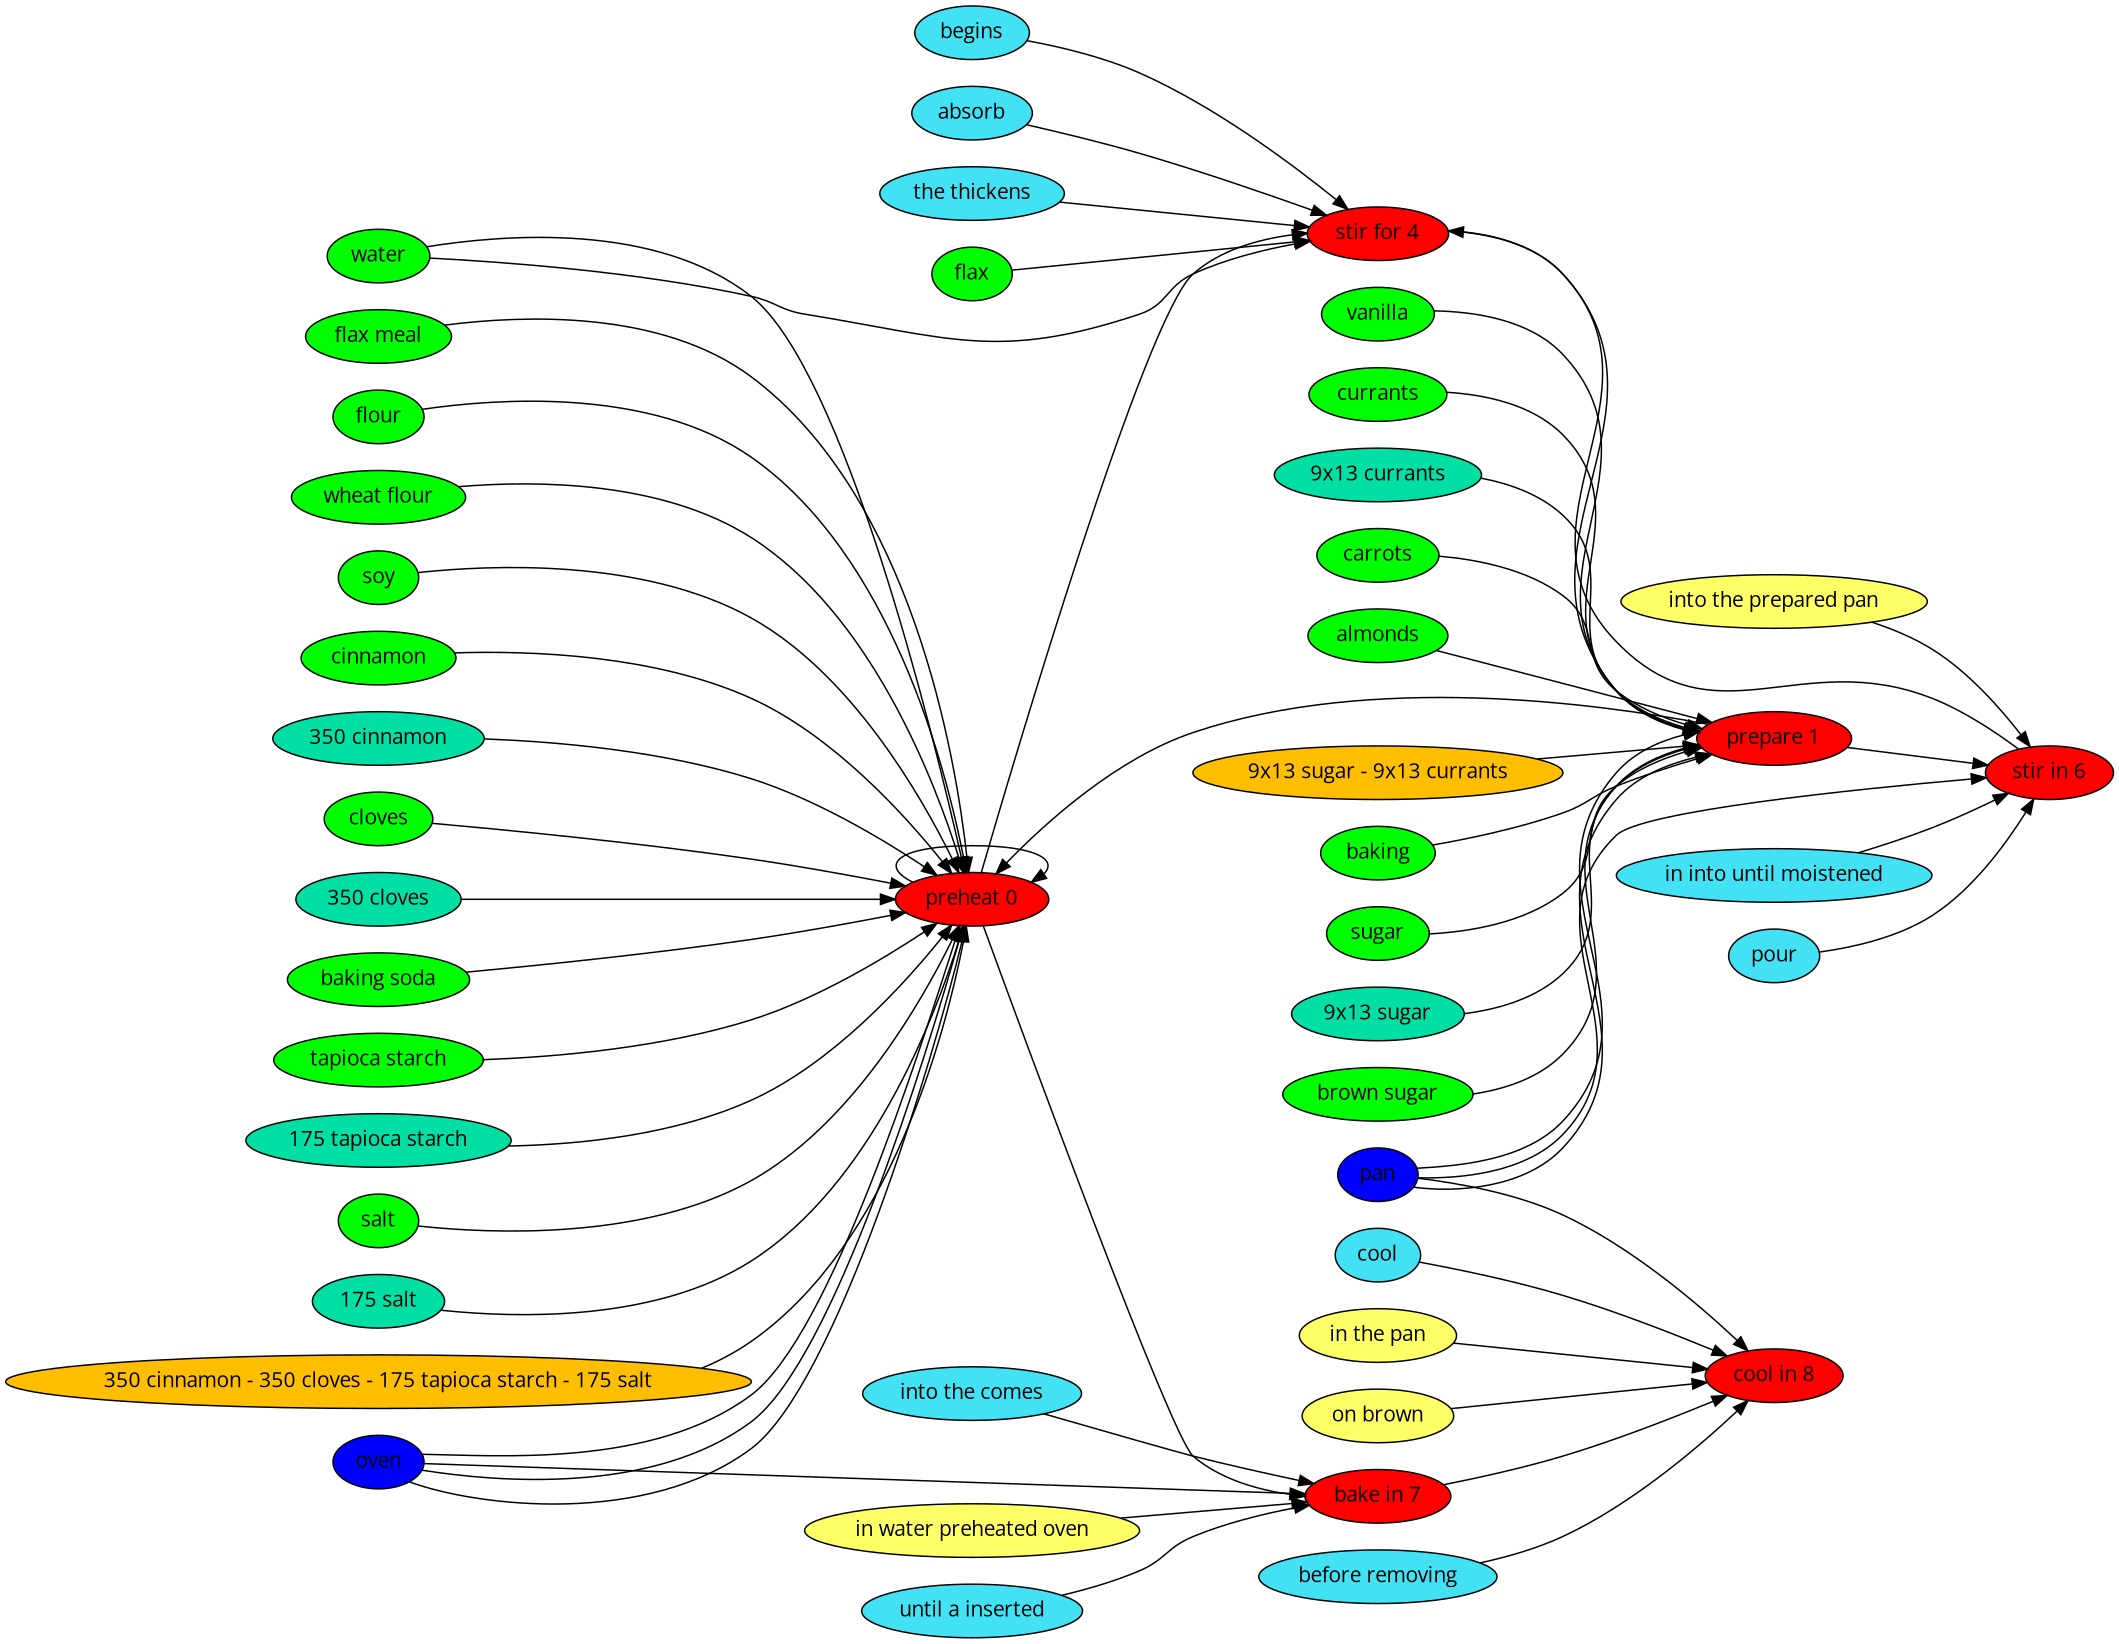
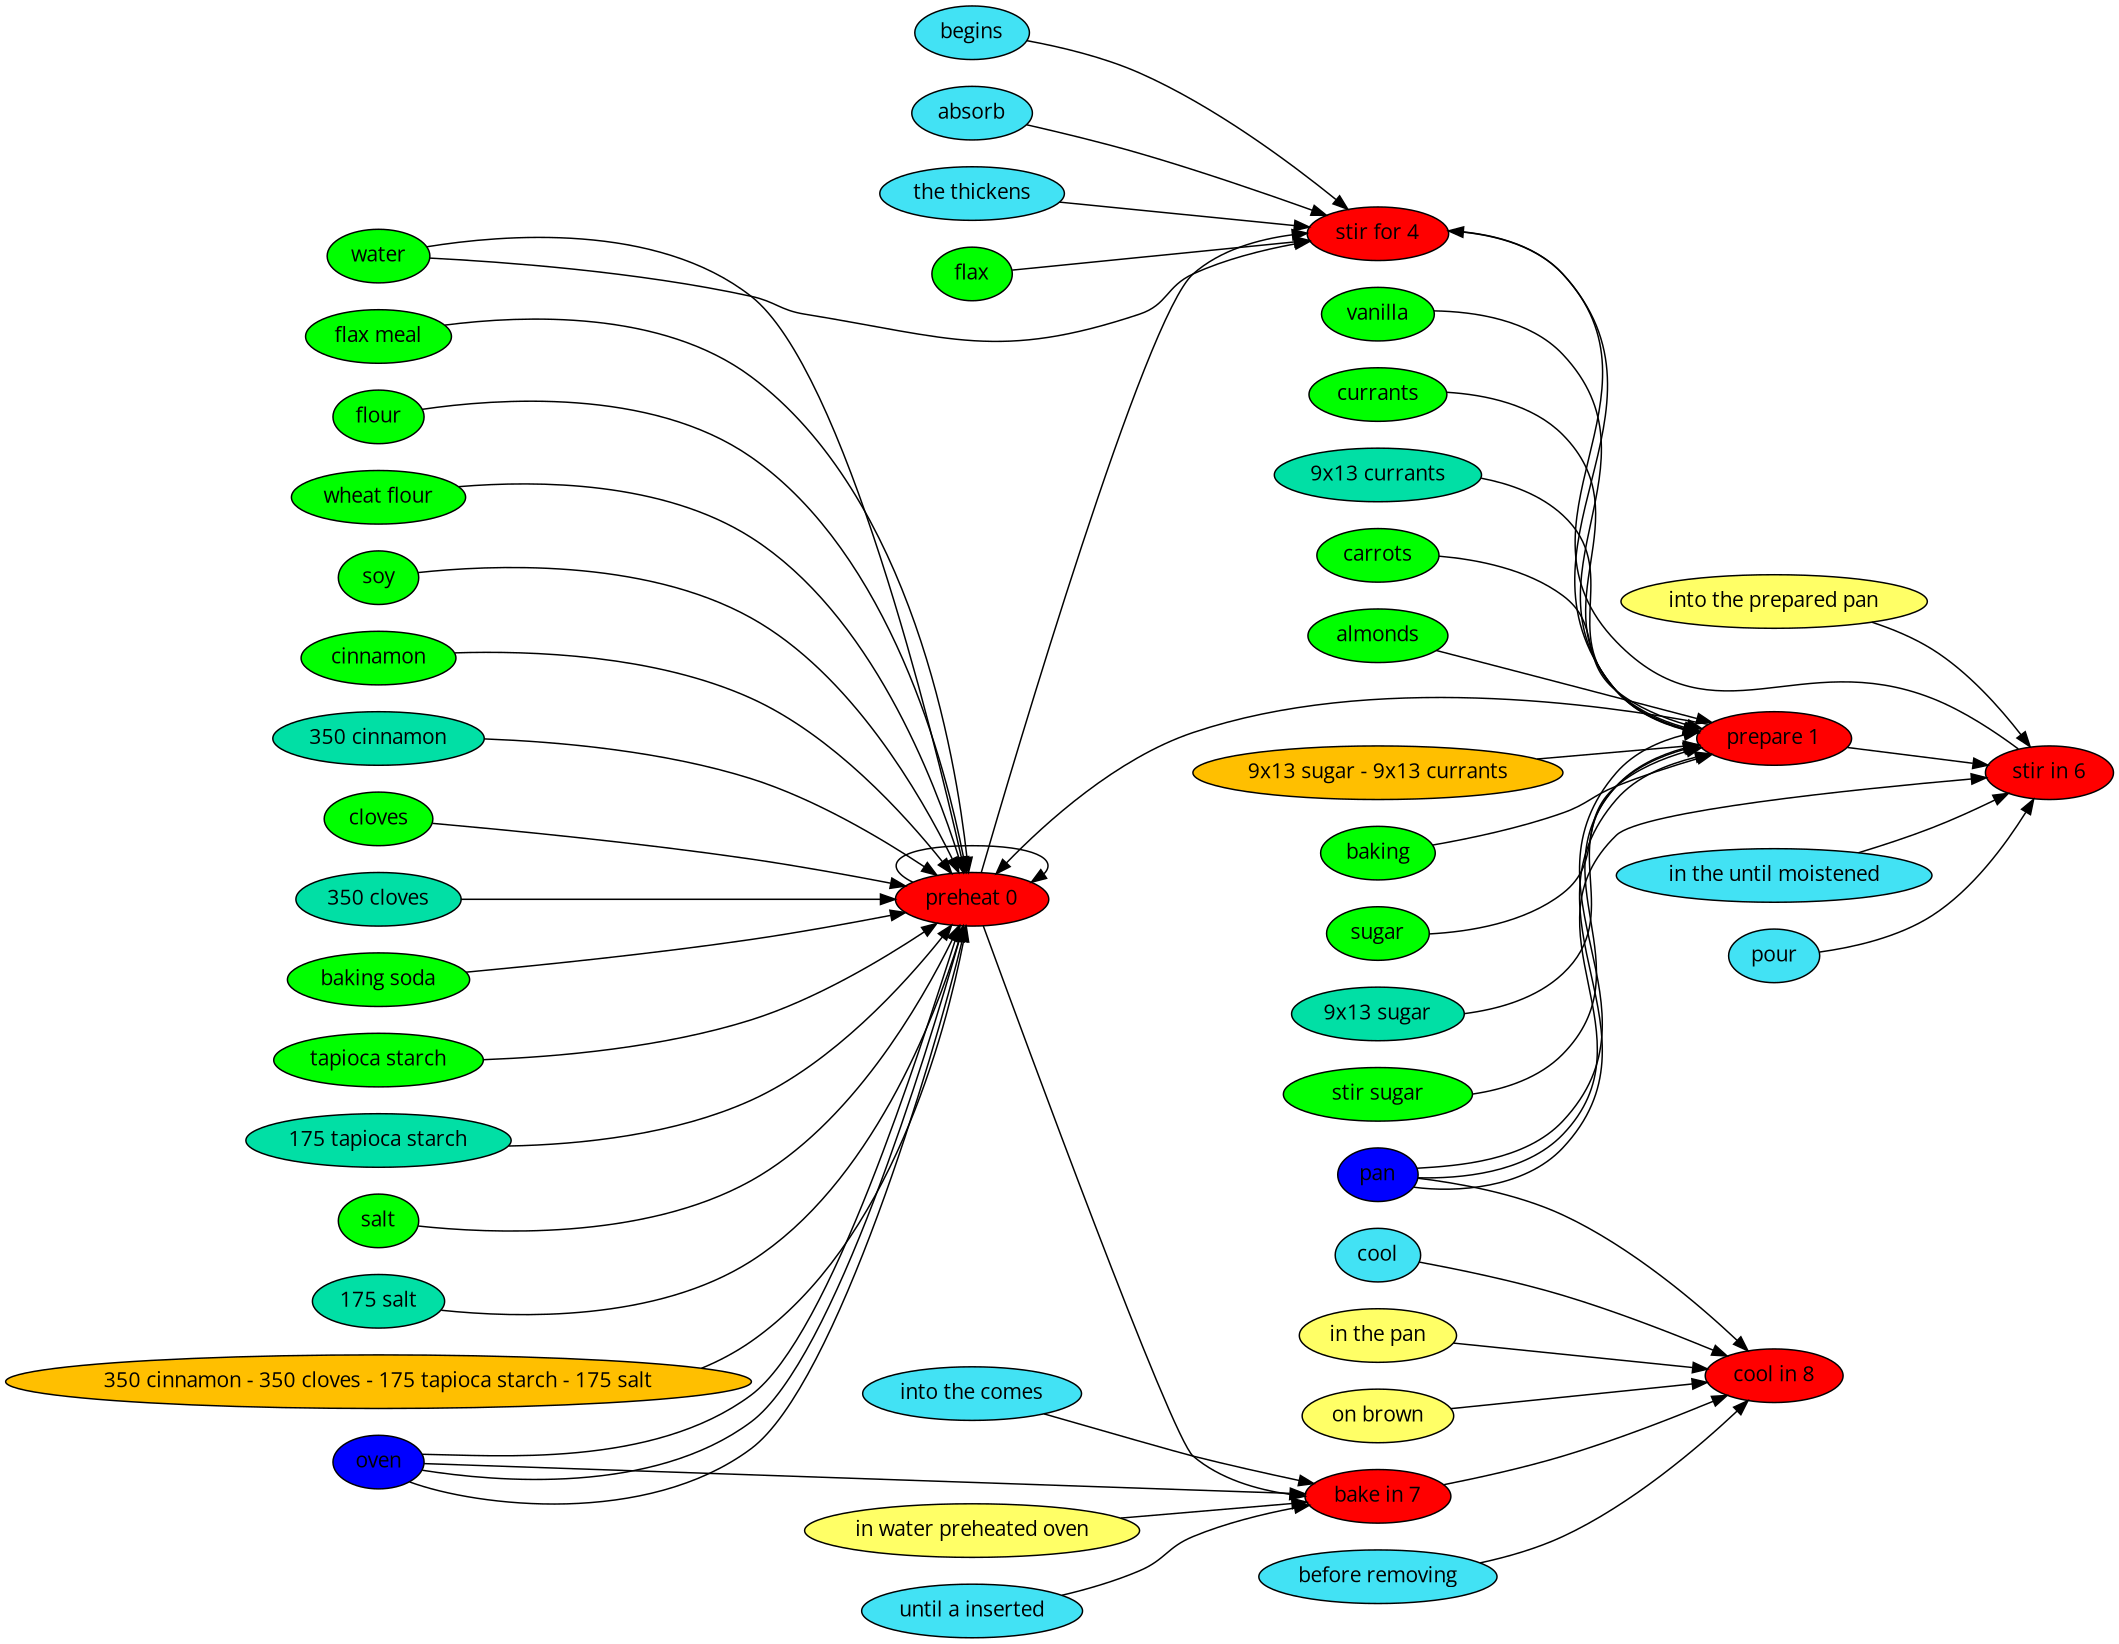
(1774, 875) -> (1774, 875)
(1378, 1094) -> (1378, 1094)
